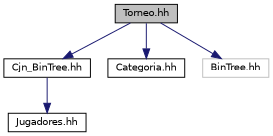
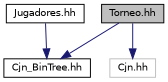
(146, 68) -> none
(236, 68) -> (133, 68)
(47, 90) -> (46, 36)
